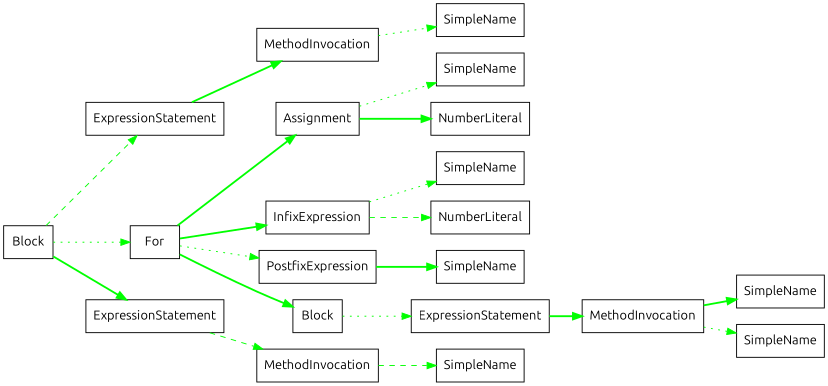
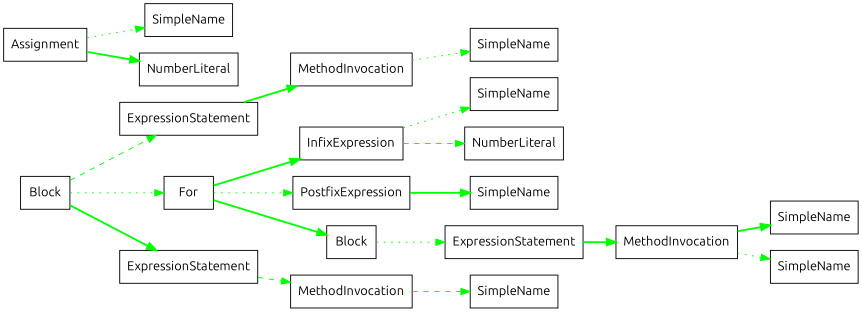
(232, 183) -> none
